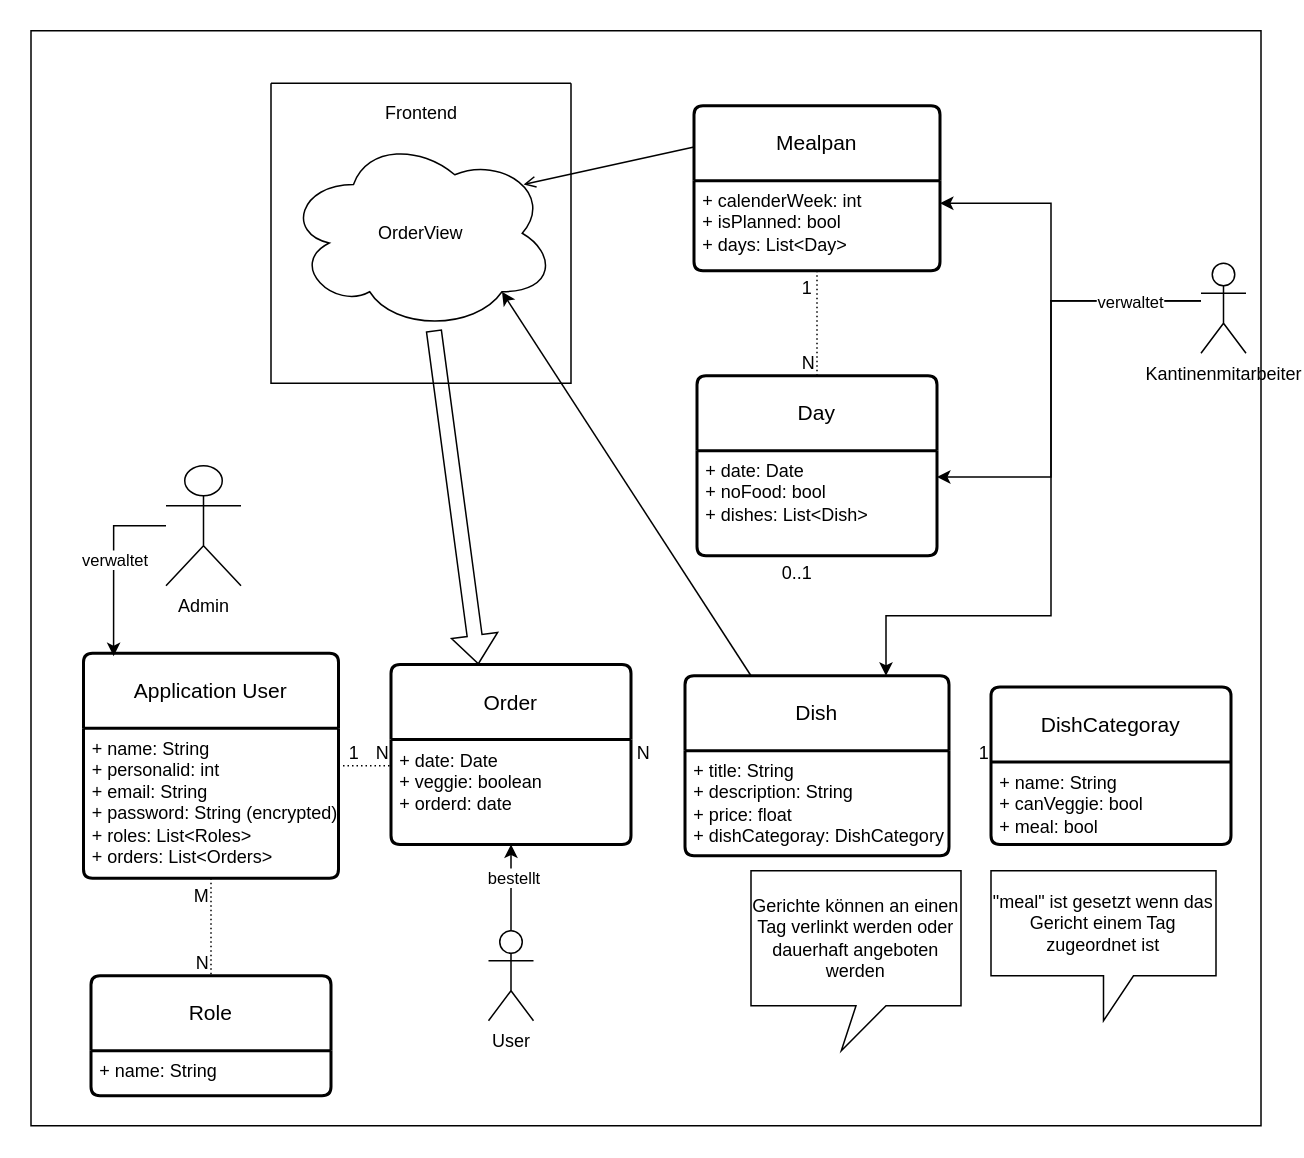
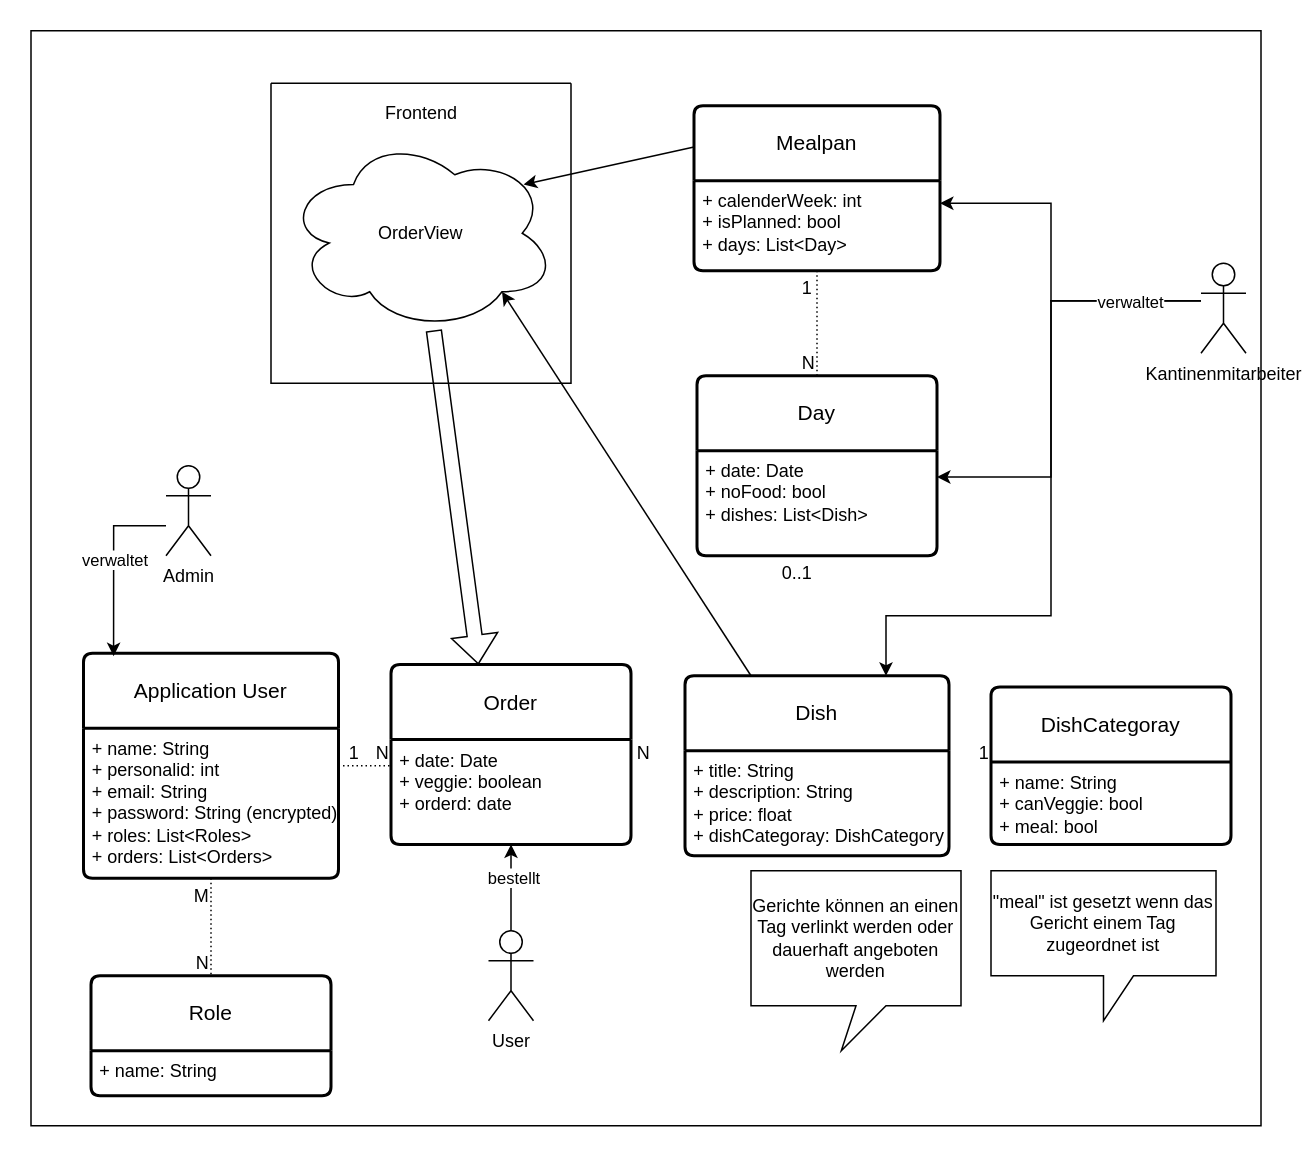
(532, 182) -> (535, 182)
(203, 526) -> (188, 511)
